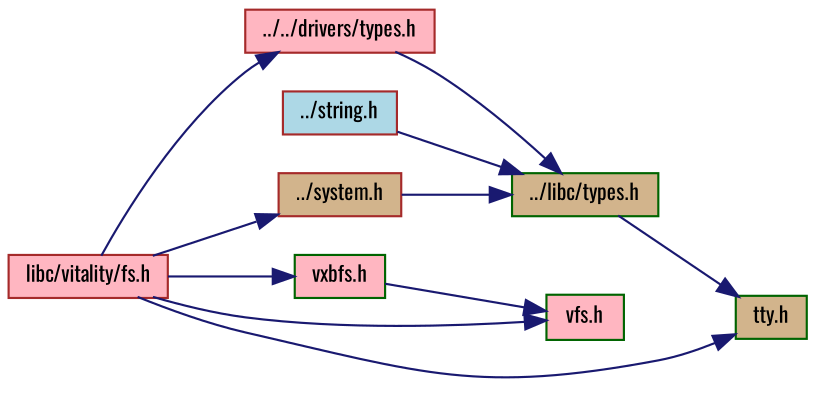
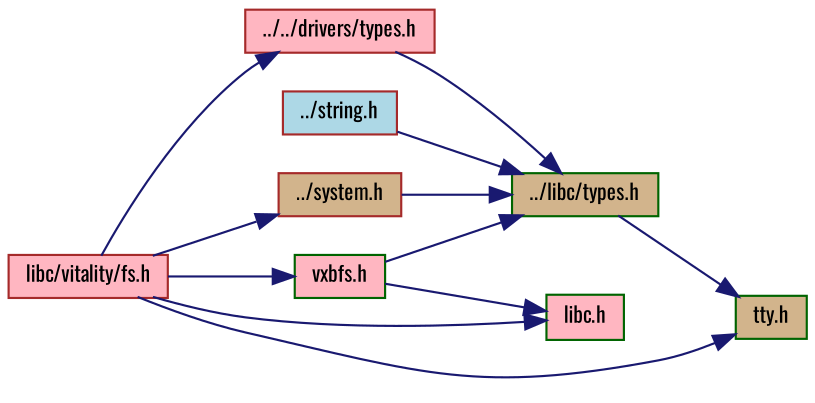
none -> (443, 242)
(585, 317) -> (585, 317)
